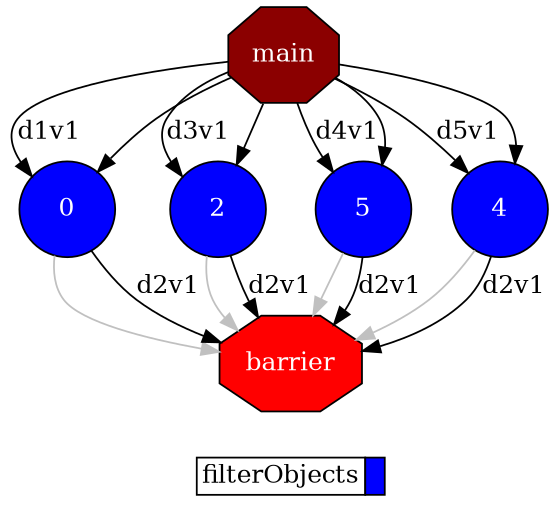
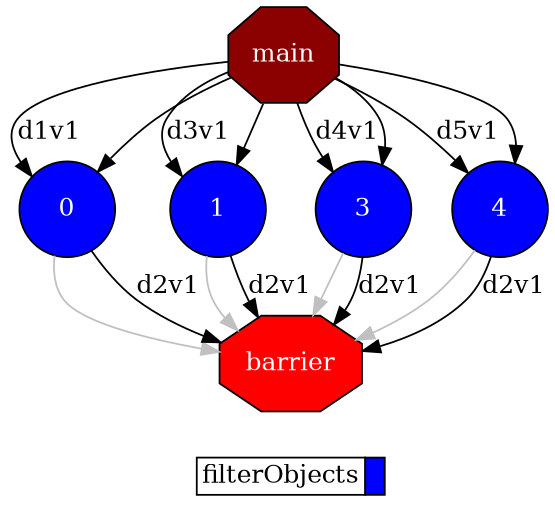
(218, 209) -> (218, 209)
(363, 209) -> (363, 209)
